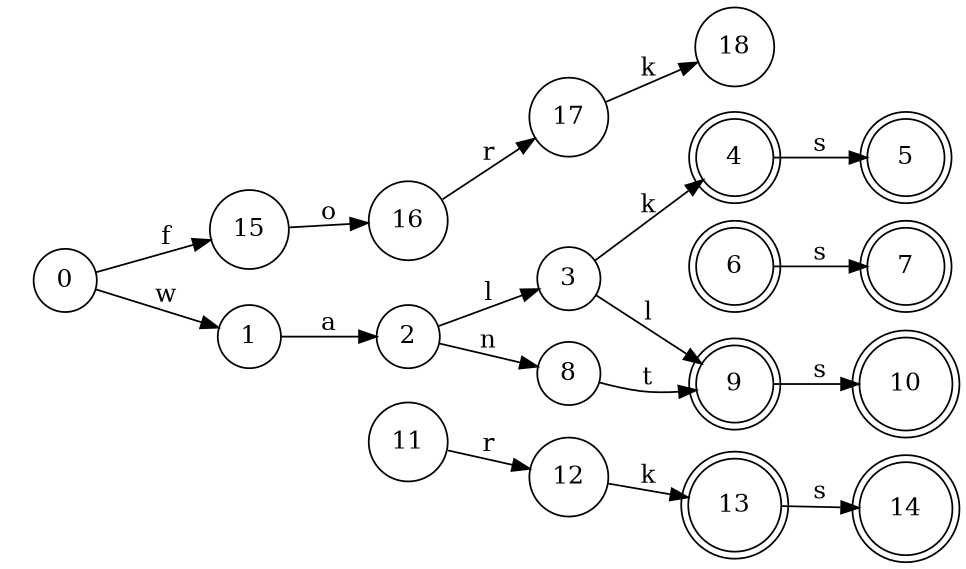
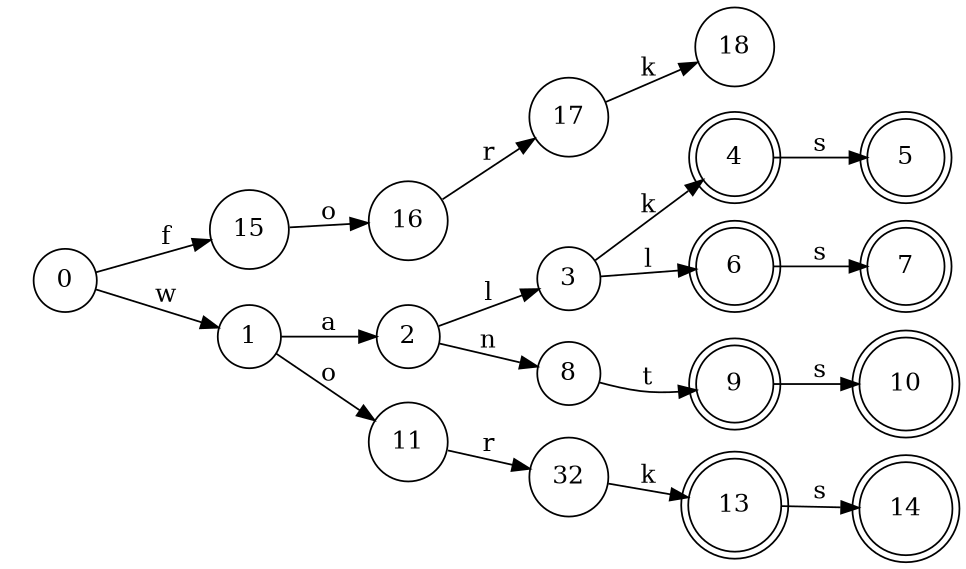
(641, 324) -> (639, 274)
none -> (318, 382)
(569, 477) -> (569, 477)
